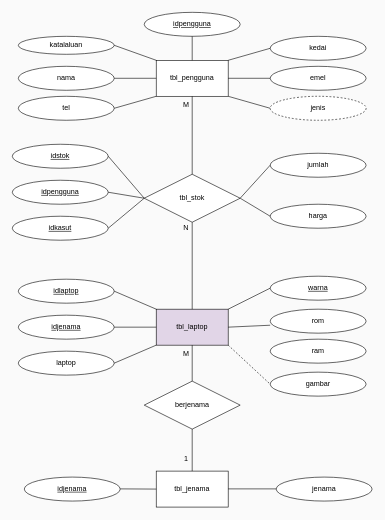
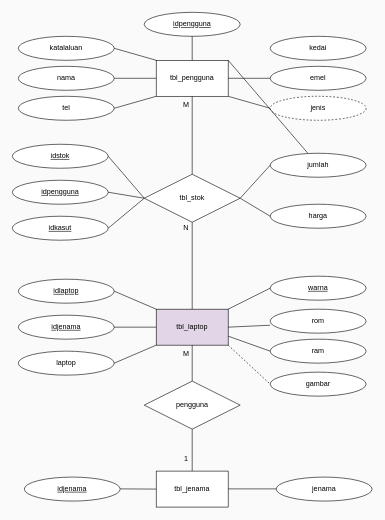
(66, 45) -> (66, 48)
(249, 54) -> (268, 106)
none -> (249, 344)
(192, 405) -> (192, 405)
